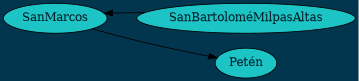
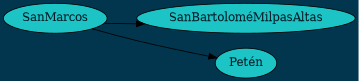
(129, 13) -> (120, 24)
